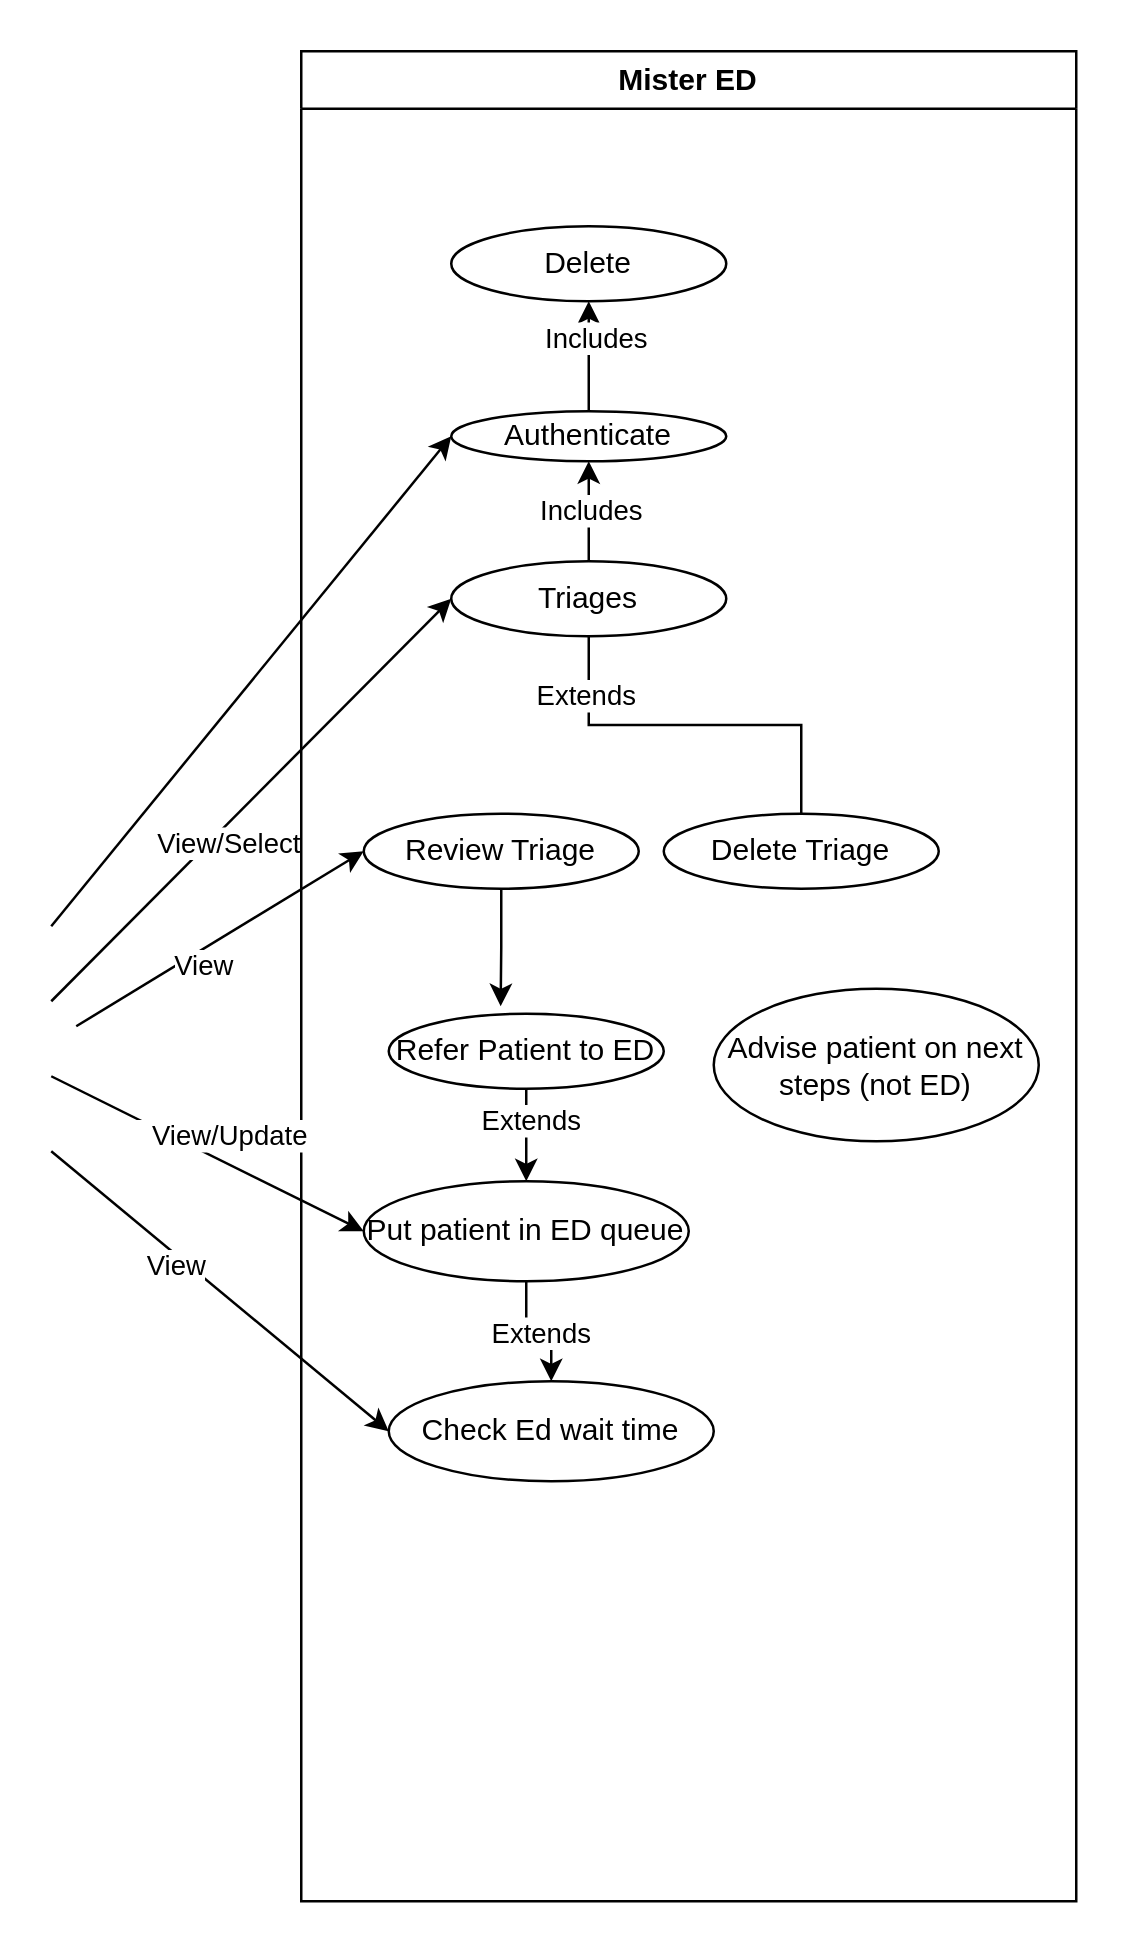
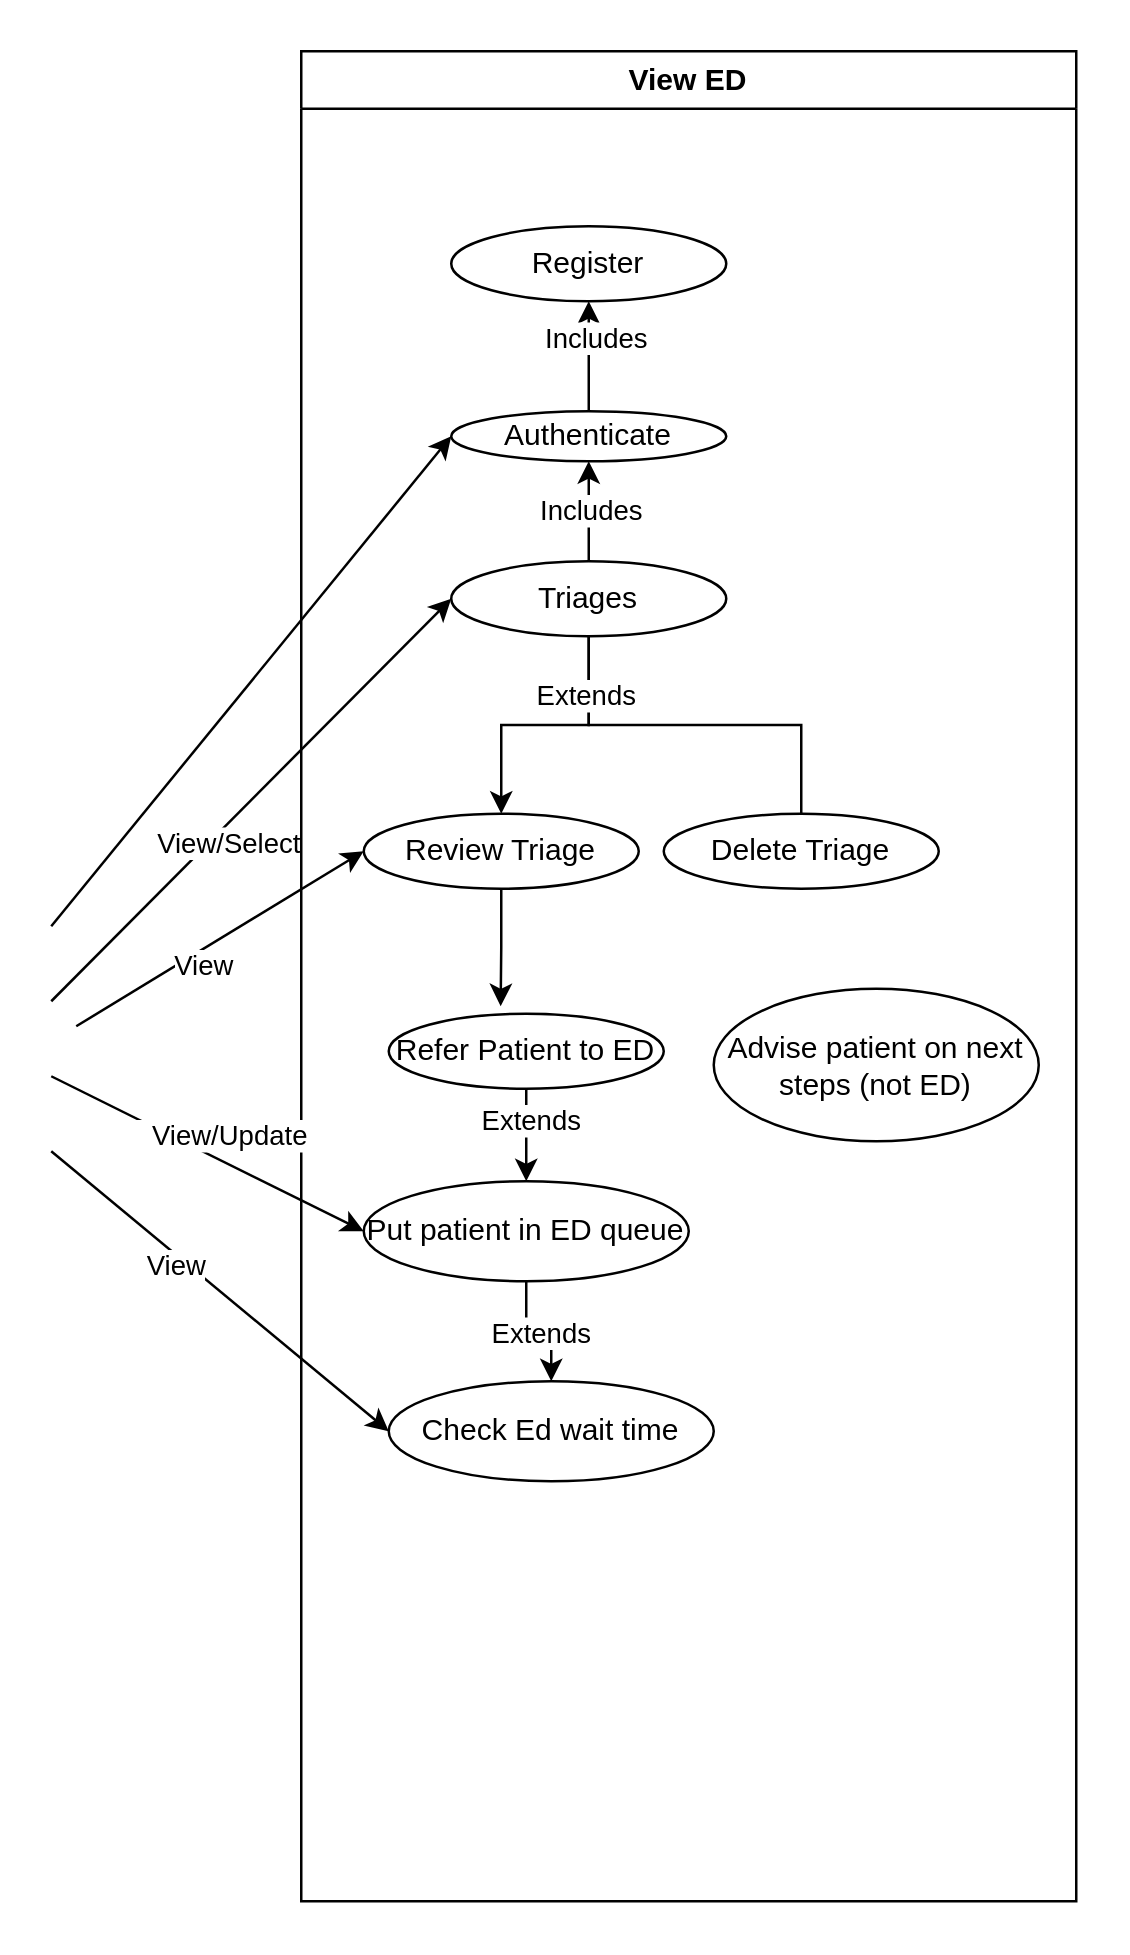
(689, 81) -> (689, 81)
(589, 264) -> (589, 264)
none -> (506, 725)
